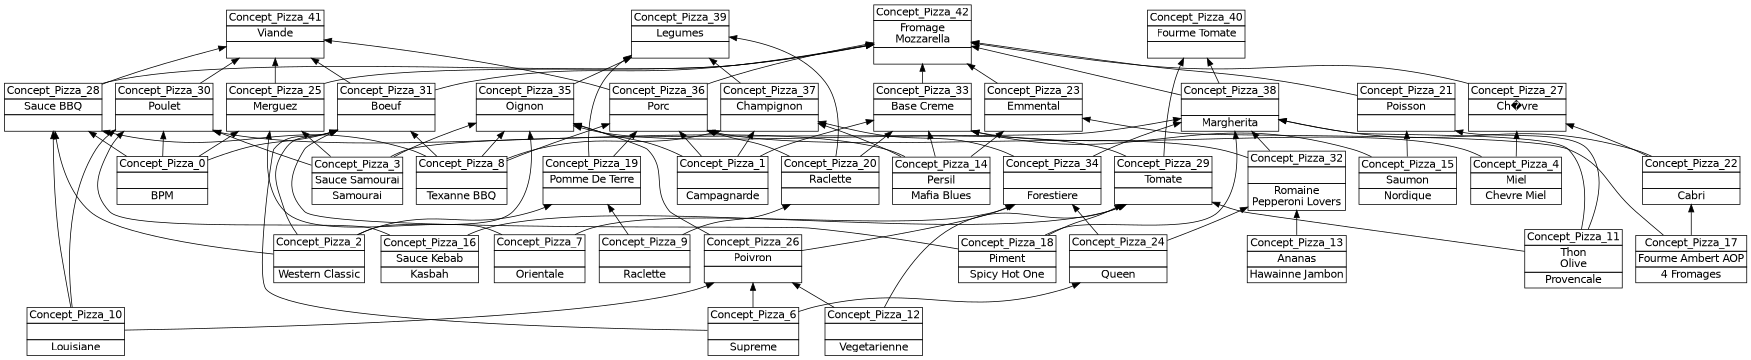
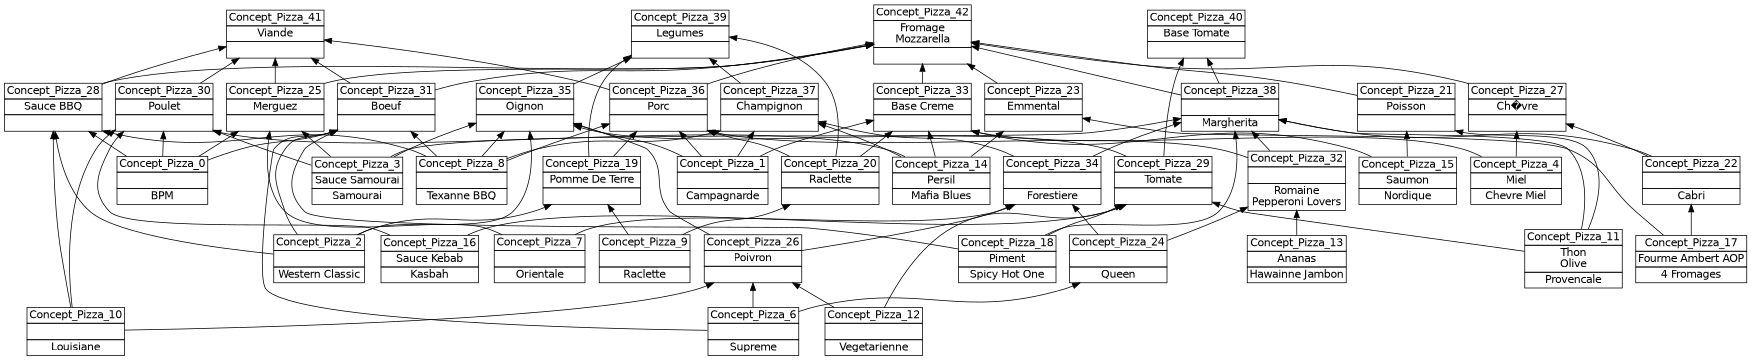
(1196, 33) -> (1196, 33)
